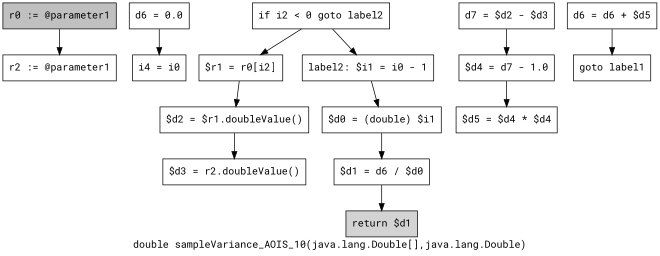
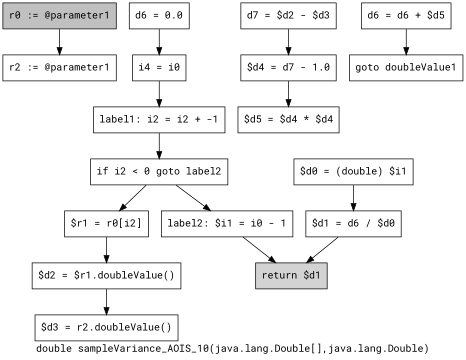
(612, 68) -> (406, 68)
(374, 90) -> (256, 248)
none -> (159, 120)
